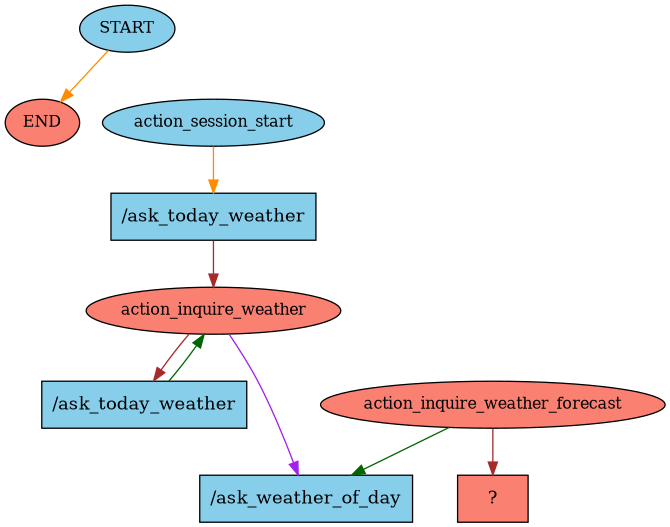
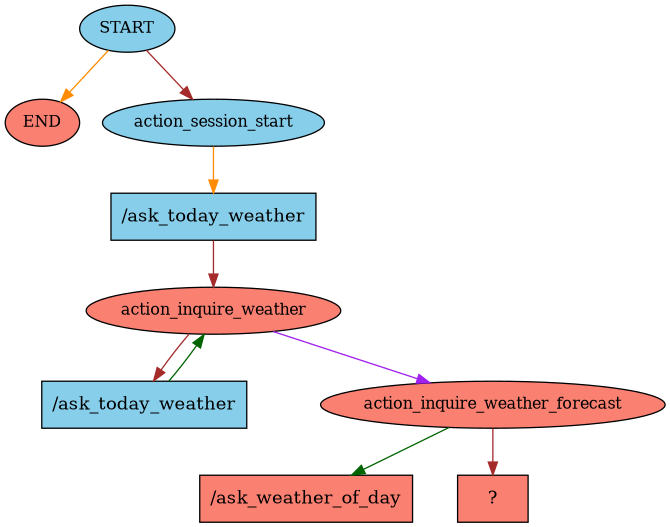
none -> (165, 70)
(265, 396) -> (345, 355)
(306, 499) -> (306, 499)
